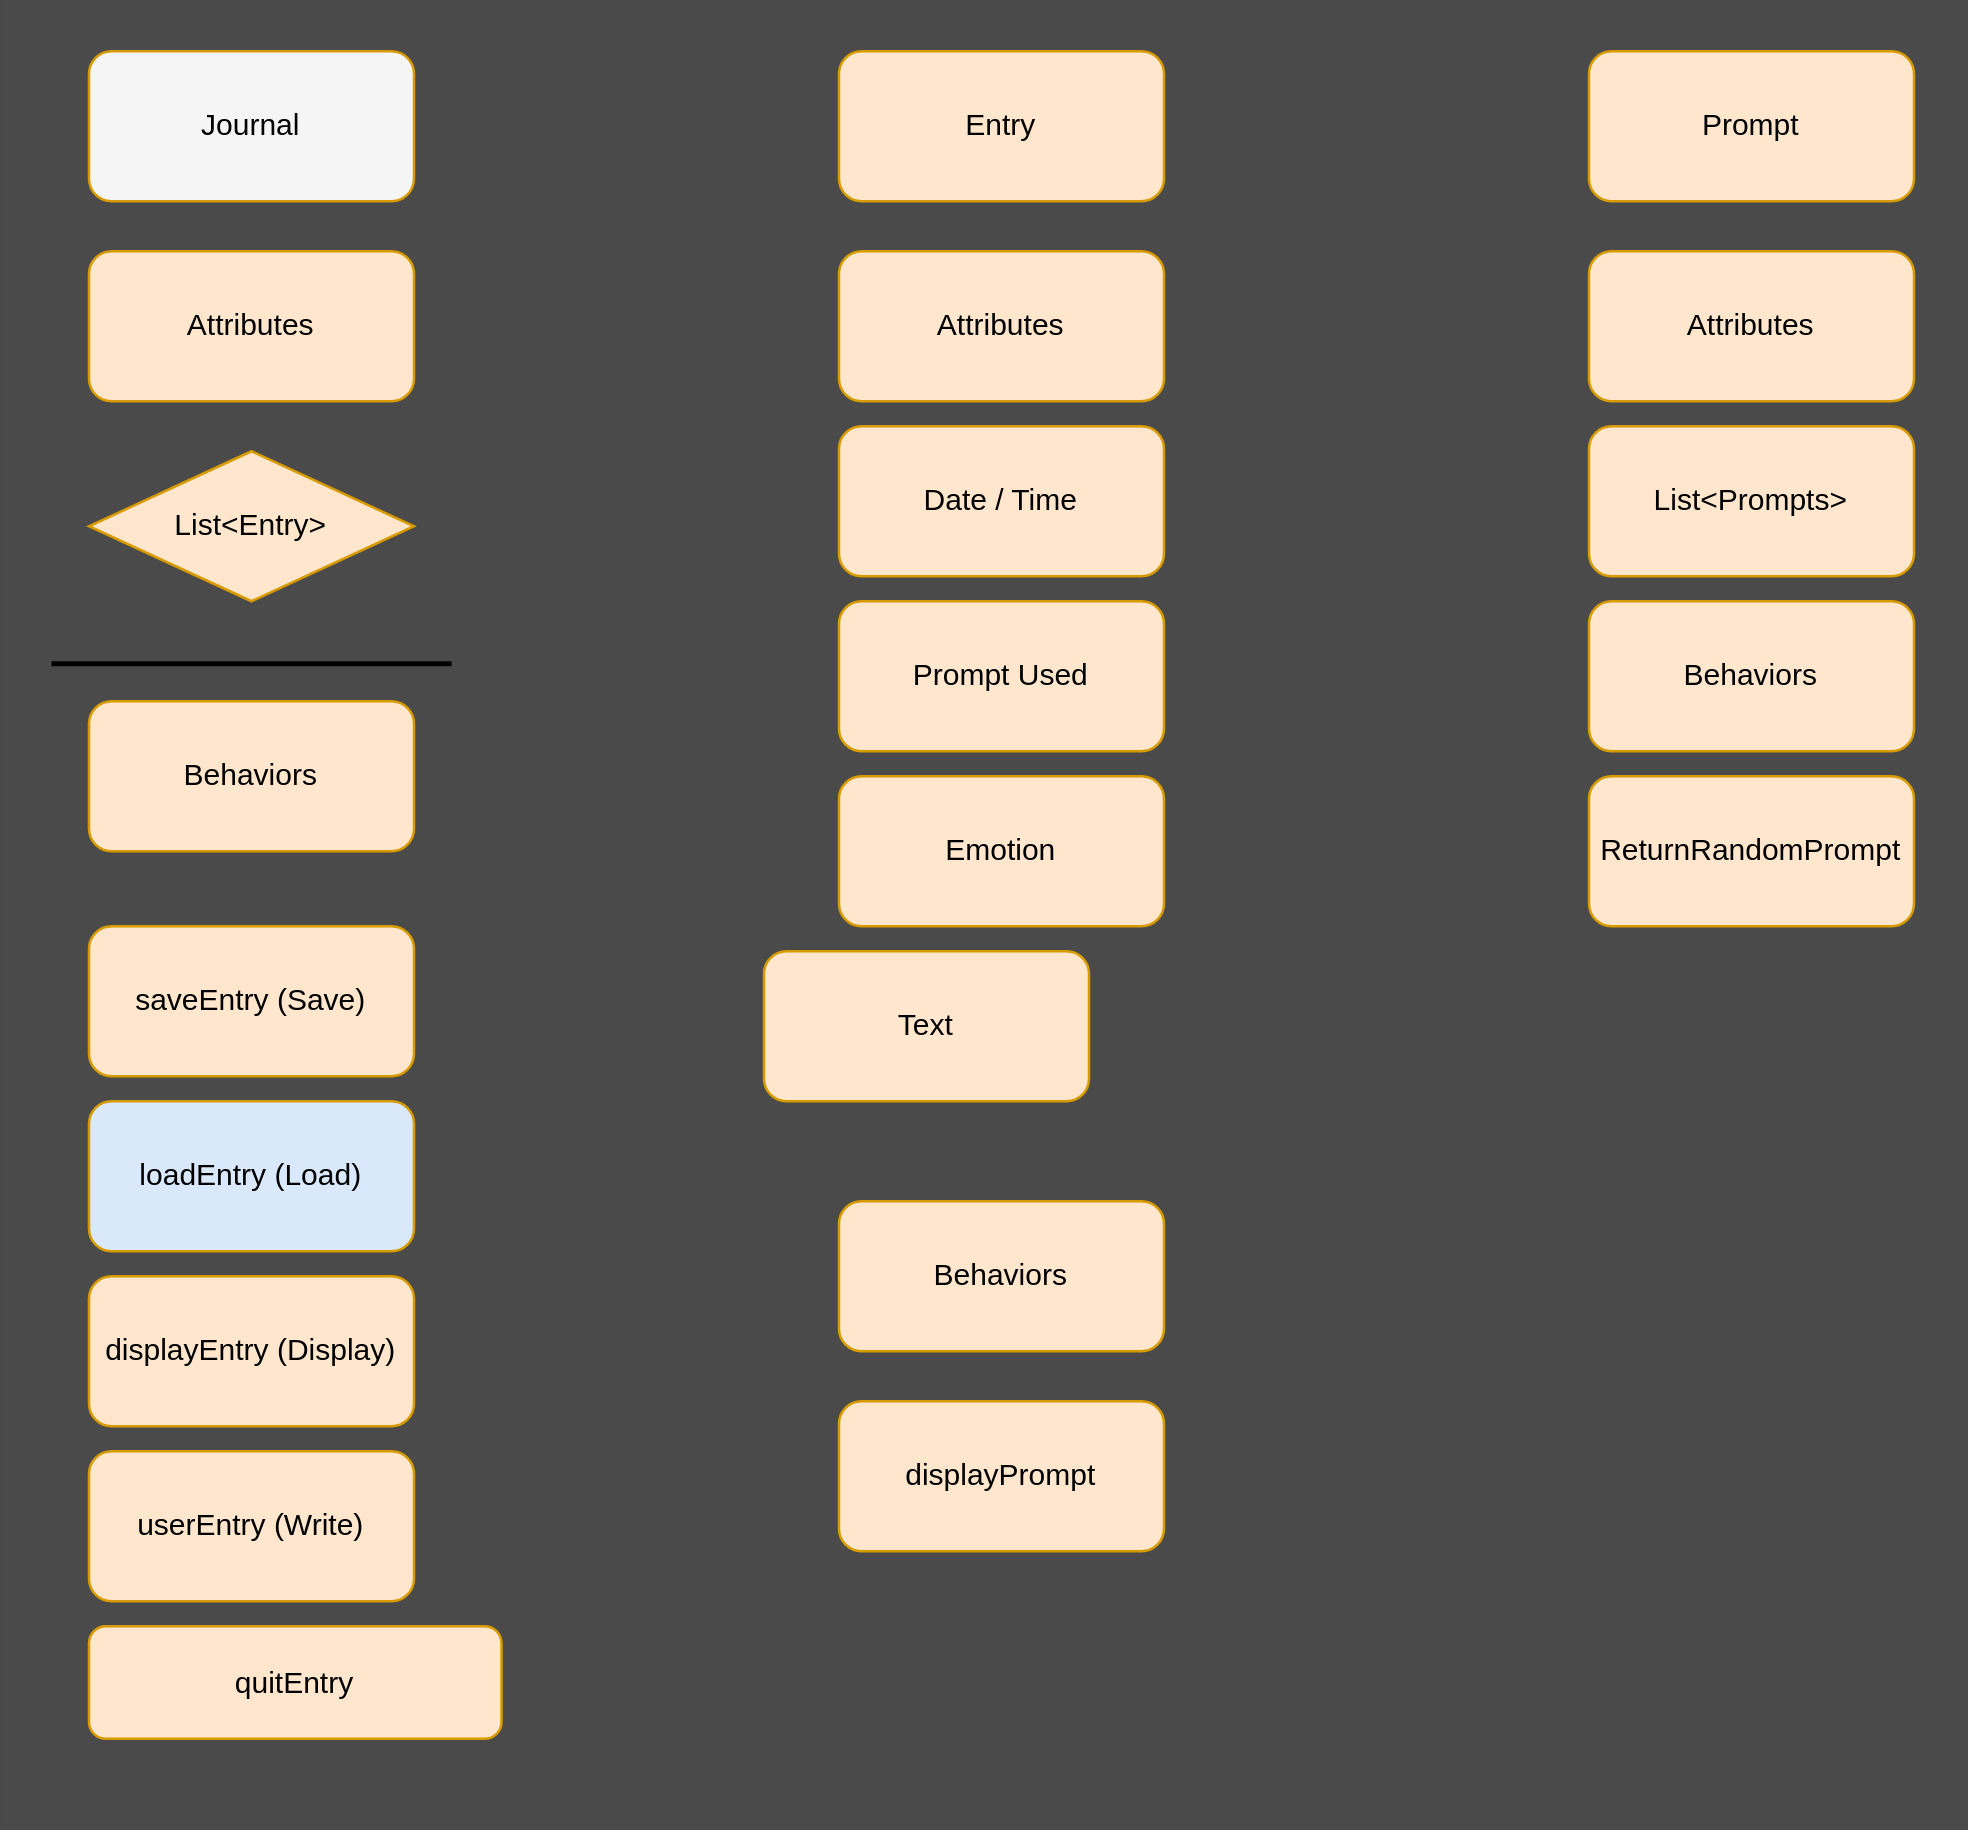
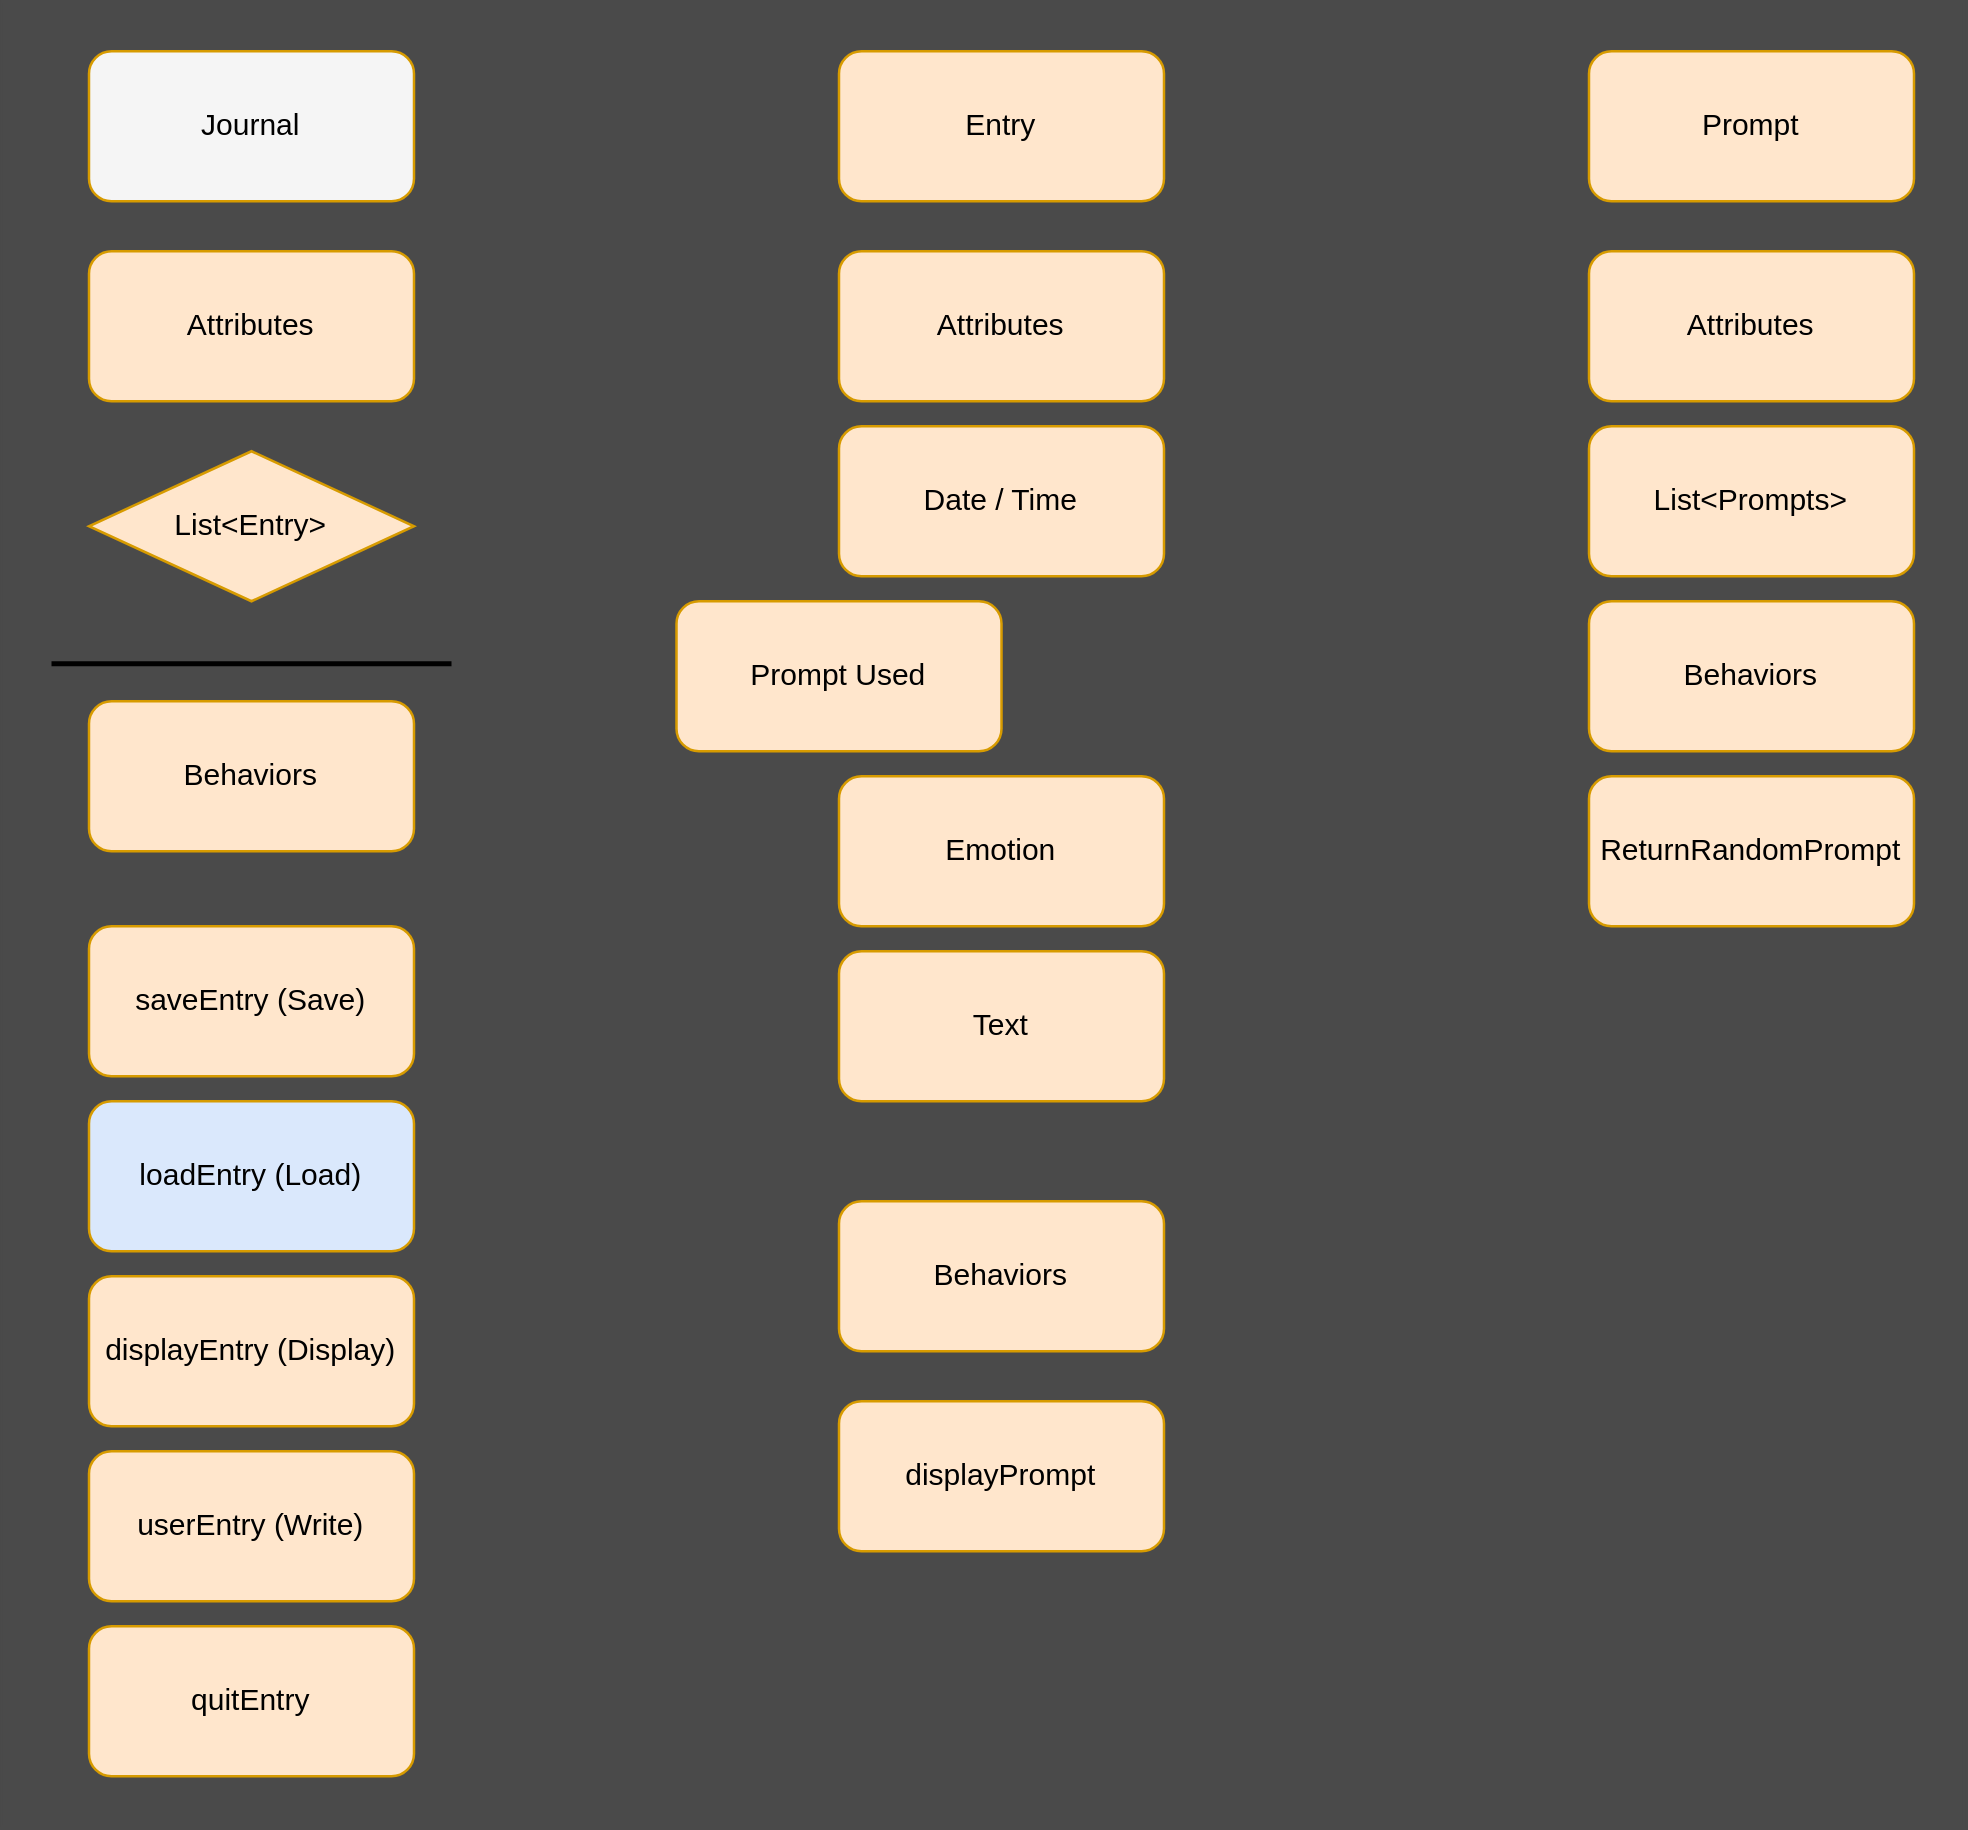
(1001, 676) -> (839, 676)
(926, 1026) -> (1001, 1026)
(295, 1683) -> (251, 1701)
